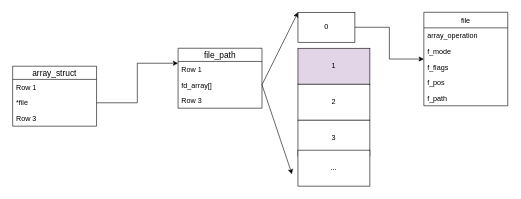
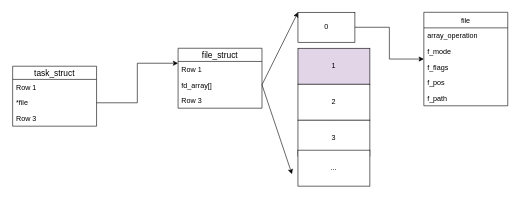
(220, 55) -> (220, 55)
(54, 73) -> (54, 73)
